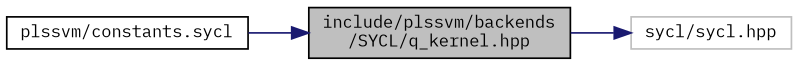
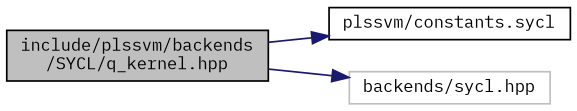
(270, 33) -> (290, 40)
(711, 33) -> (450, 88)
